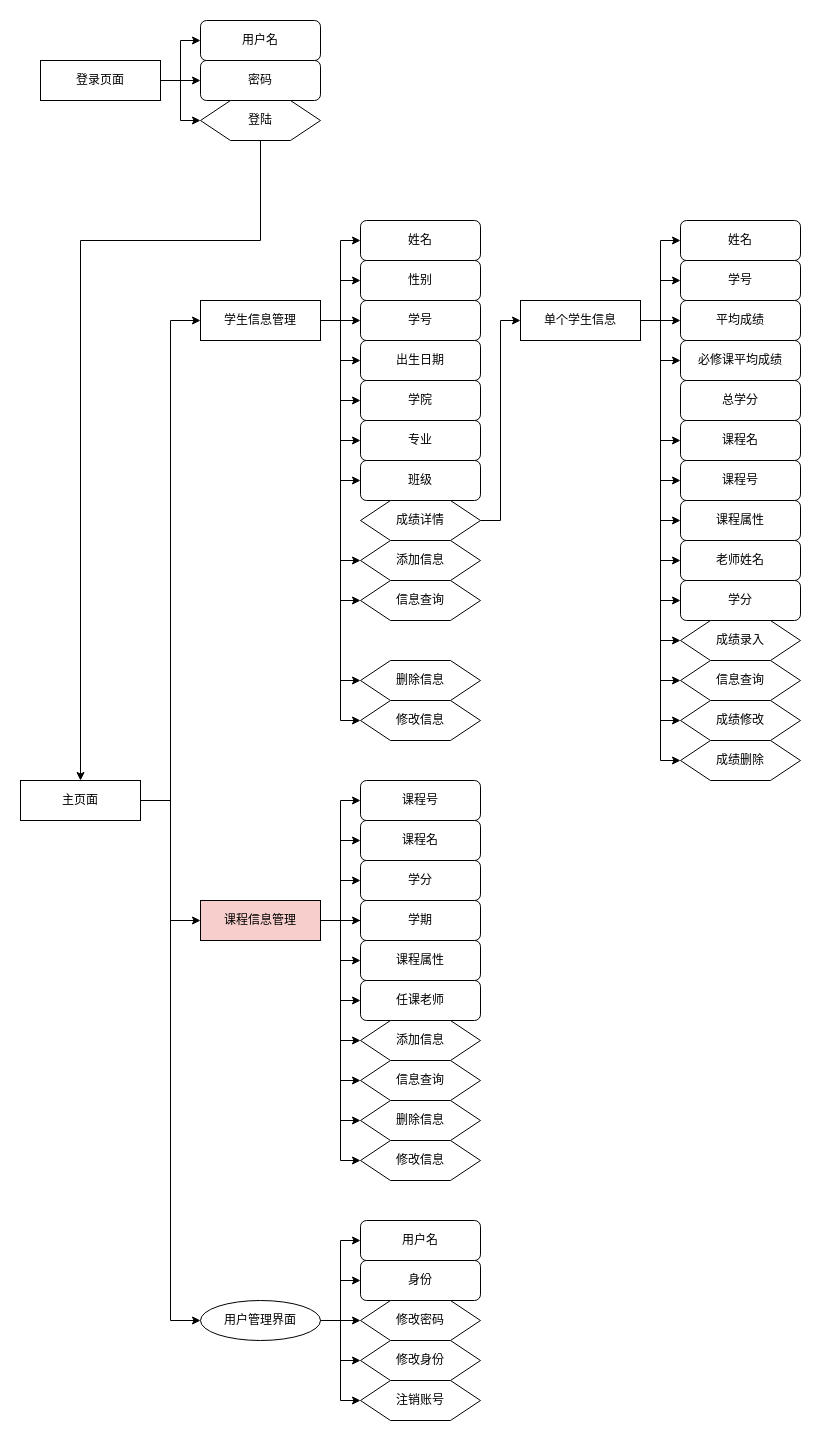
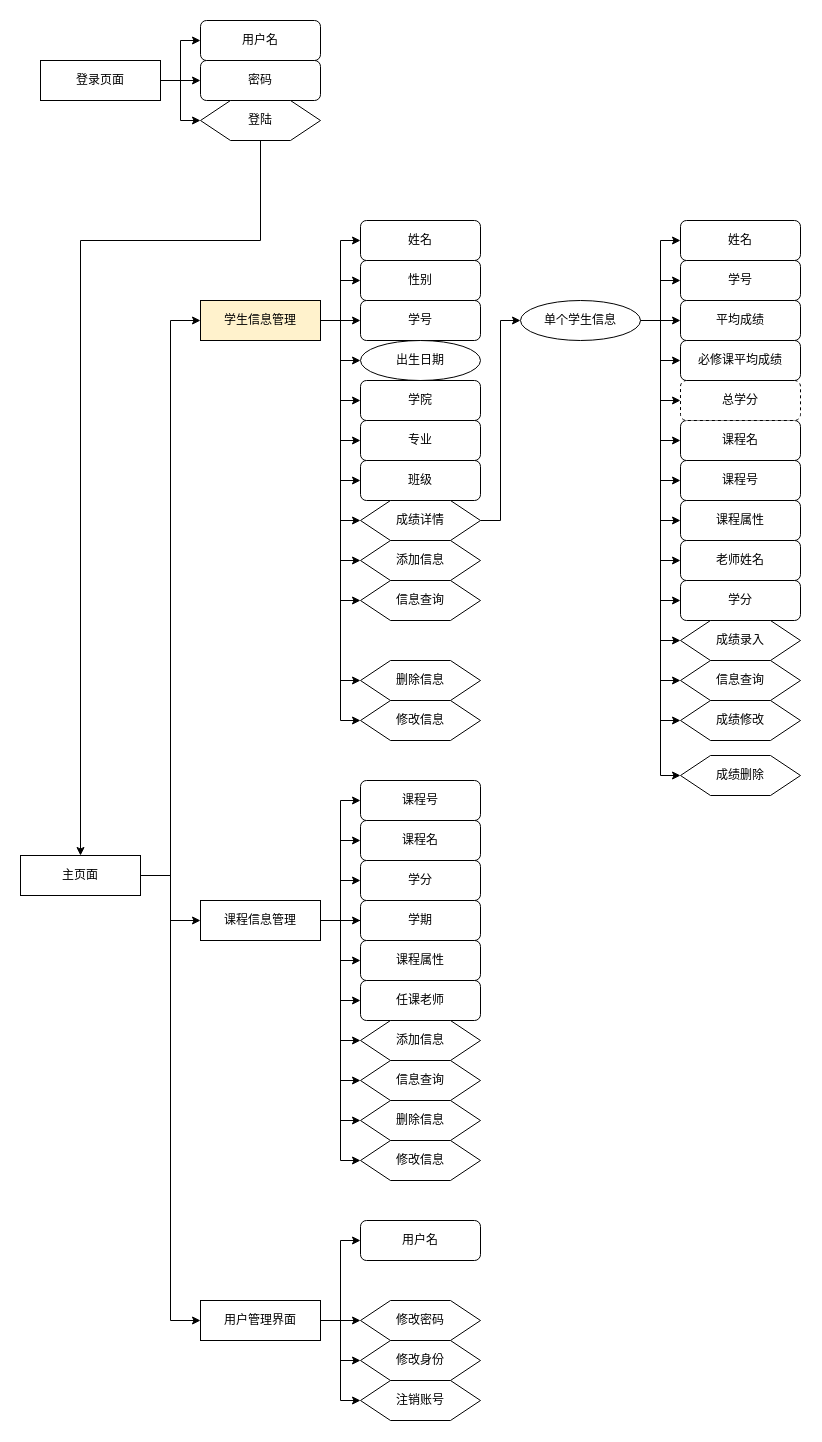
(261, 321) -> (261, 321)
(581, 321) -> (581, 321)
(421, 361) -> (421, 361)
none -> (668, 401)
(741, 401) -> (741, 401)
none -> (348, 521)
(741, 761) -> (741, 776)
(81, 801) -> (81, 876)
(261, 921) -> (261, 921)
(348, 1281) -> none
(421, 1281) -> none
(261, 1321) -> (261, 1321)
